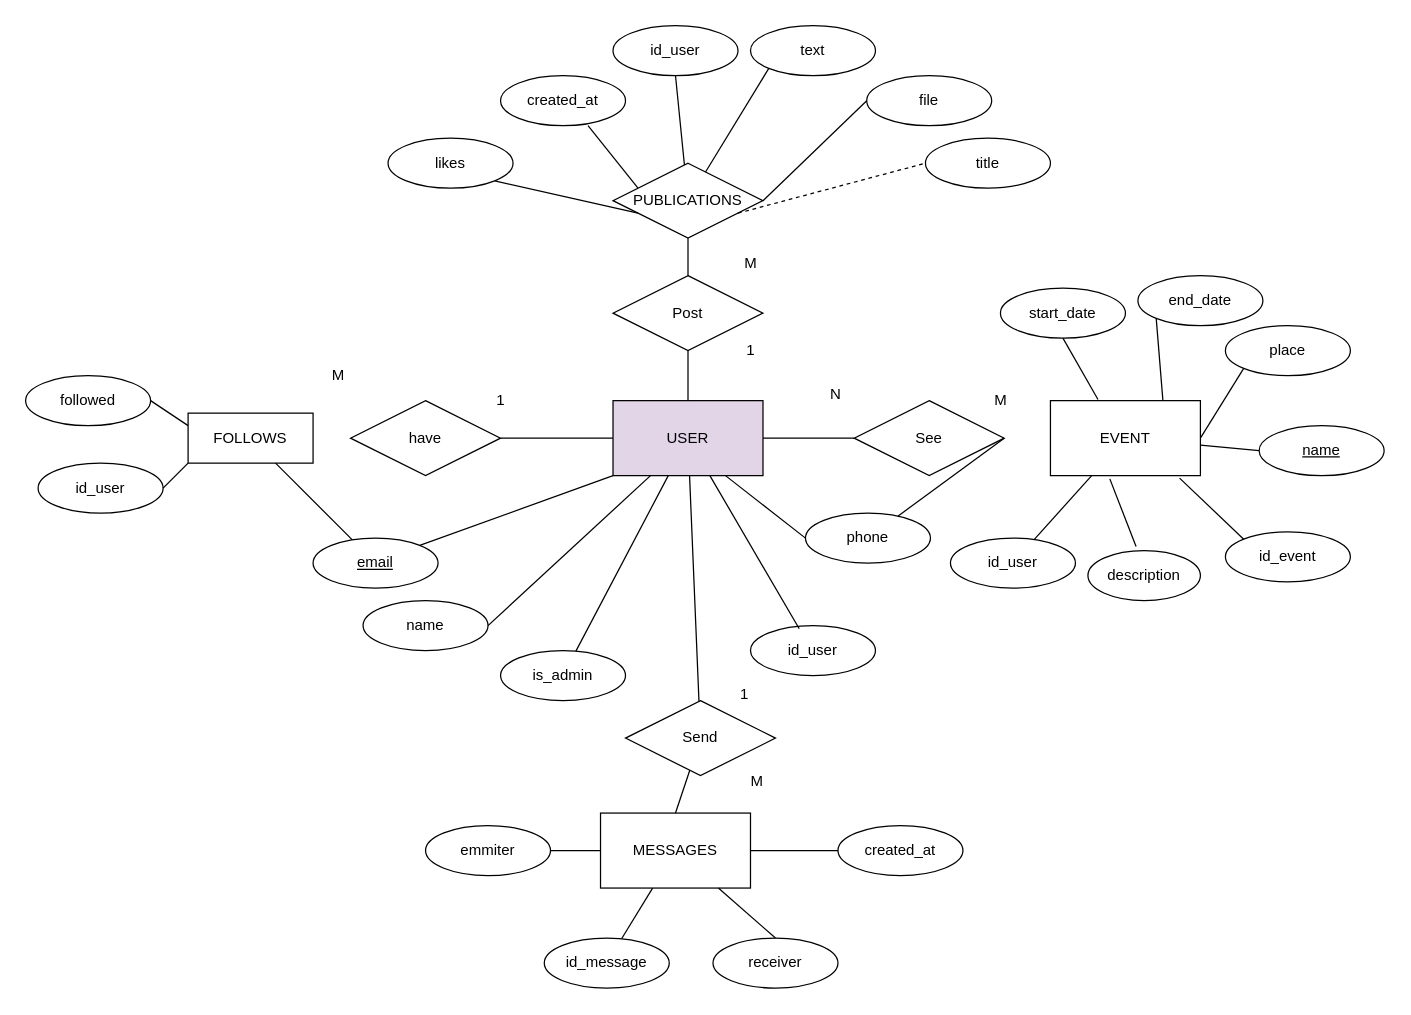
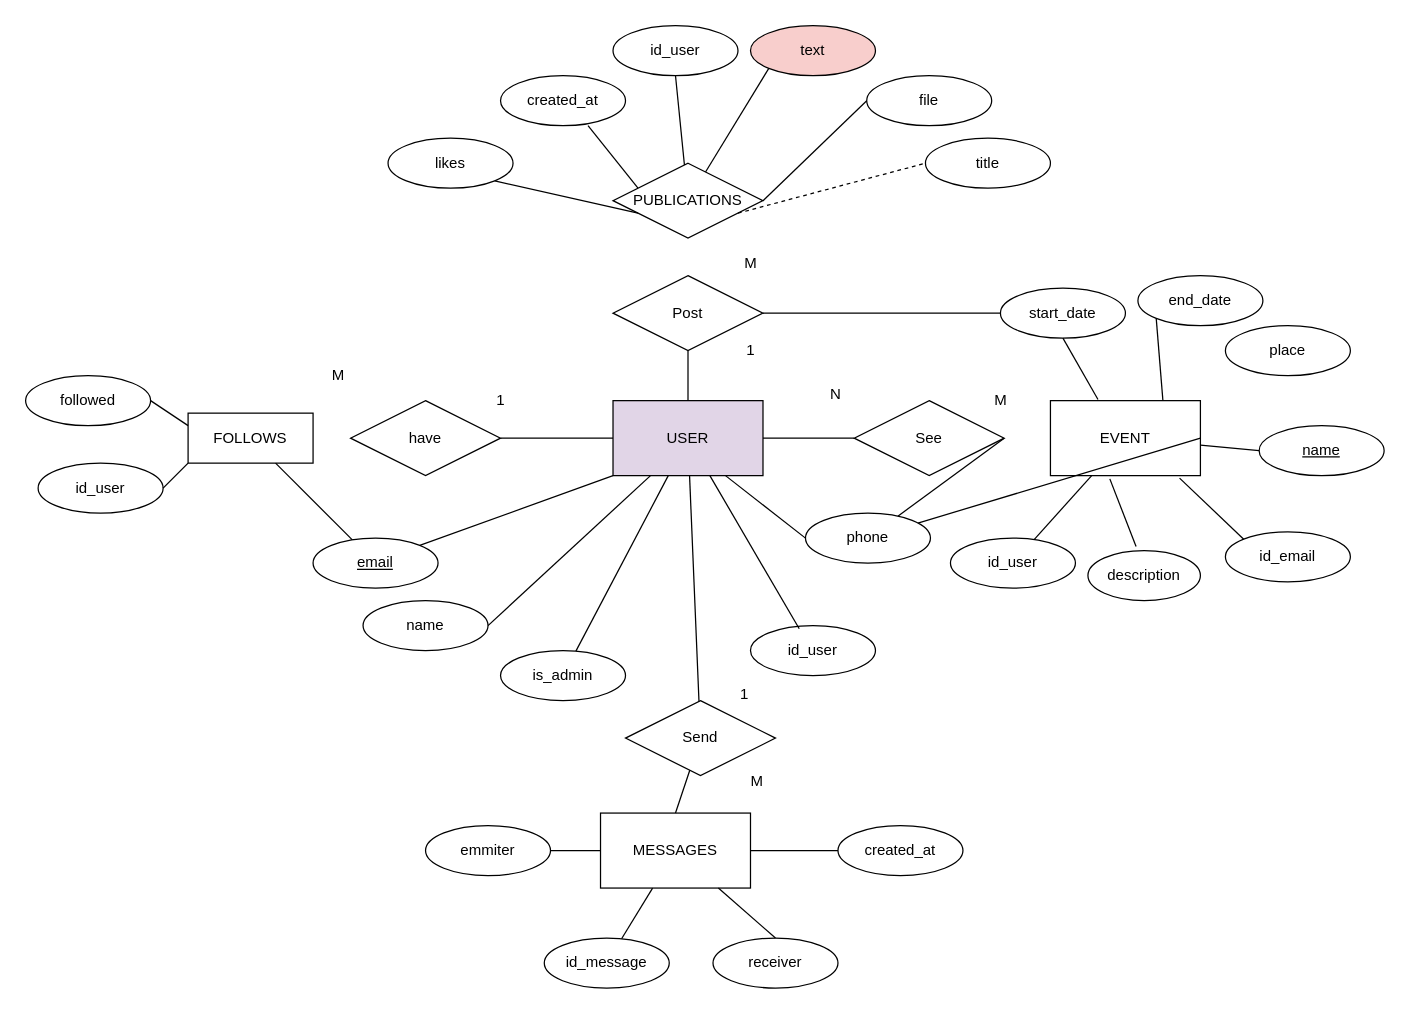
(813, 51) -> (813, 51)
(688, 257) -> (881, 313)
(1222, 403) -> (1060, 480)
(1288, 557) -> (1288, 557)
